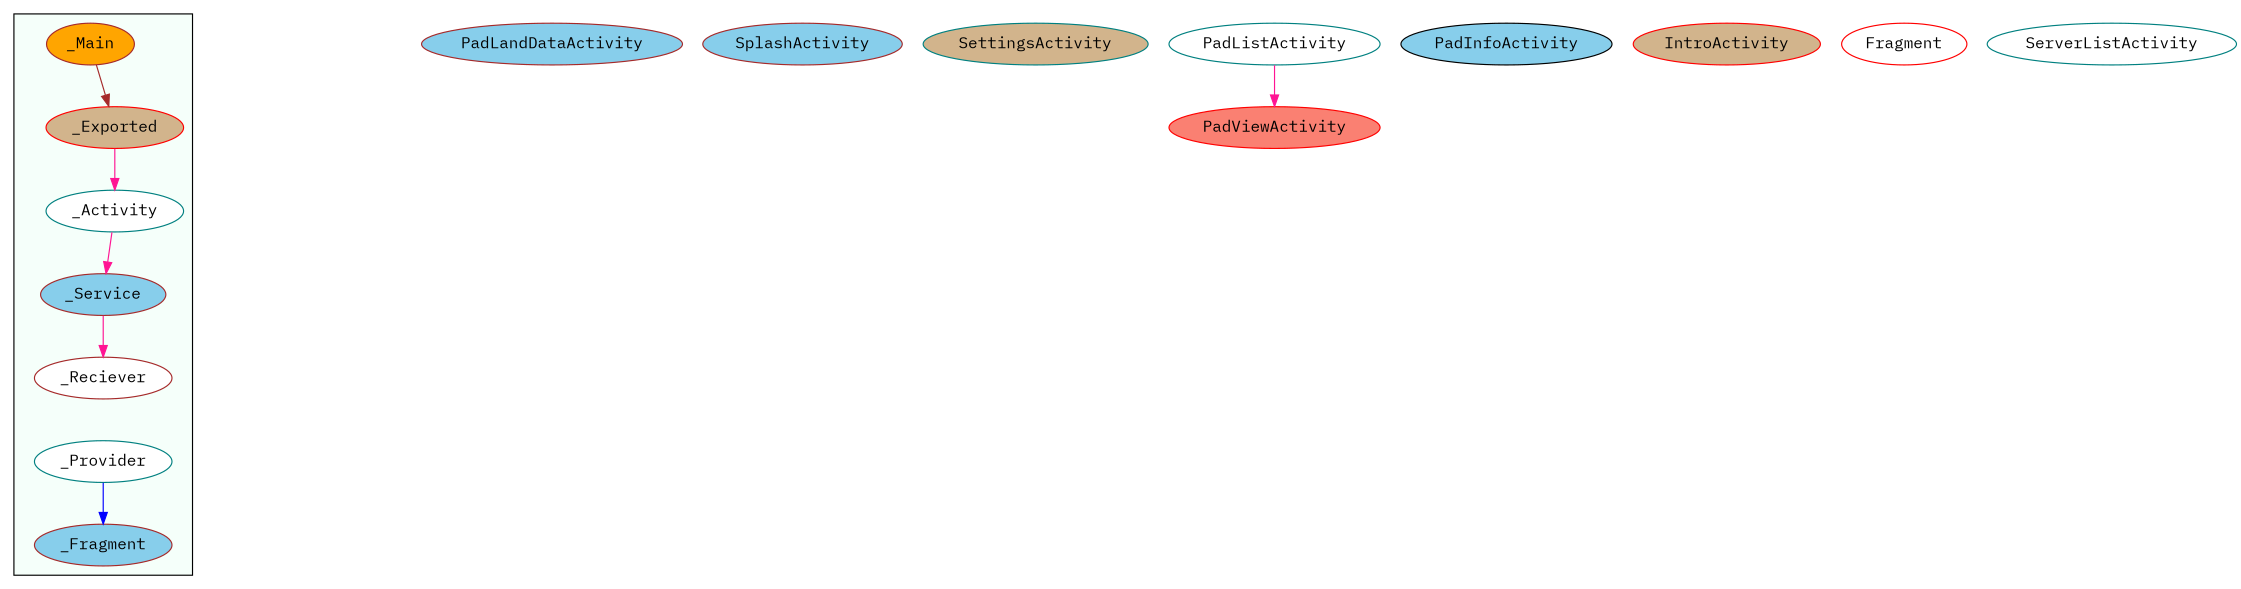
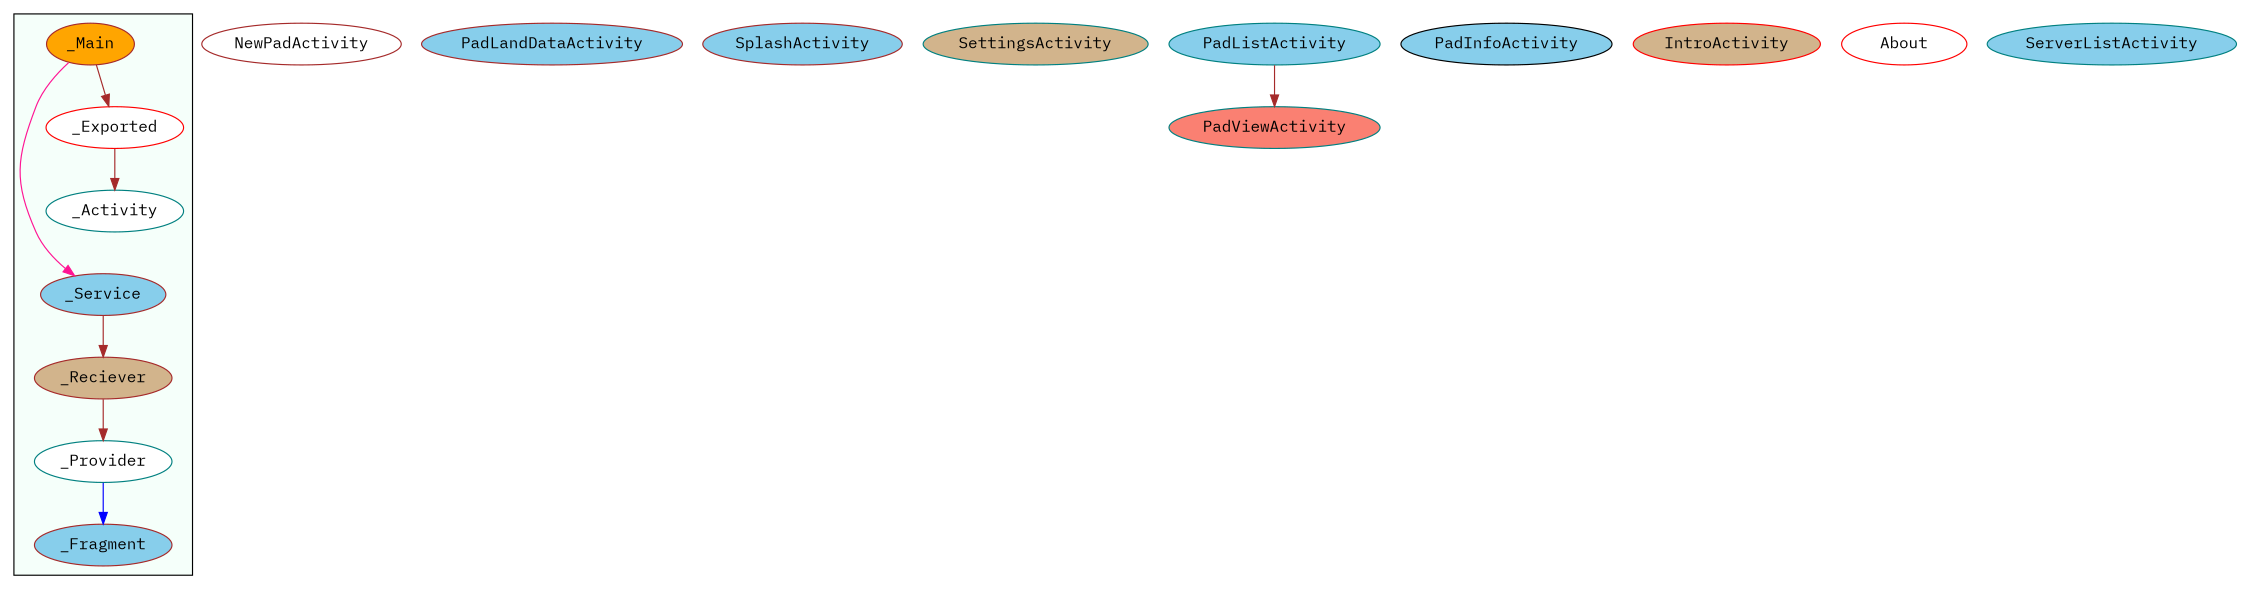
none -> (302, 44)
(1275, 44) -> (1275, 44)
(1904, 44) -> (1904, 44)
(2112, 44) -> (2112, 44)
(1275, 80) -> (1275, 80)
(115, 128) -> (115, 128)
(1275, 128) -> (1275, 128)
(115, 164) -> (115, 164)
(110, 247) -> (21, 160)
(103, 331) -> (103, 331)
(103, 378) -> (103, 378)
none -> (103, 414)
